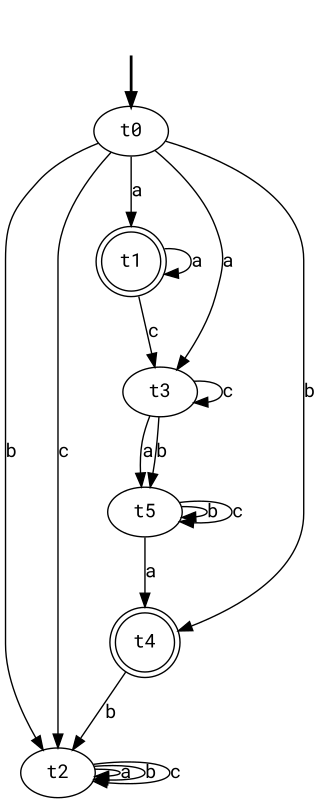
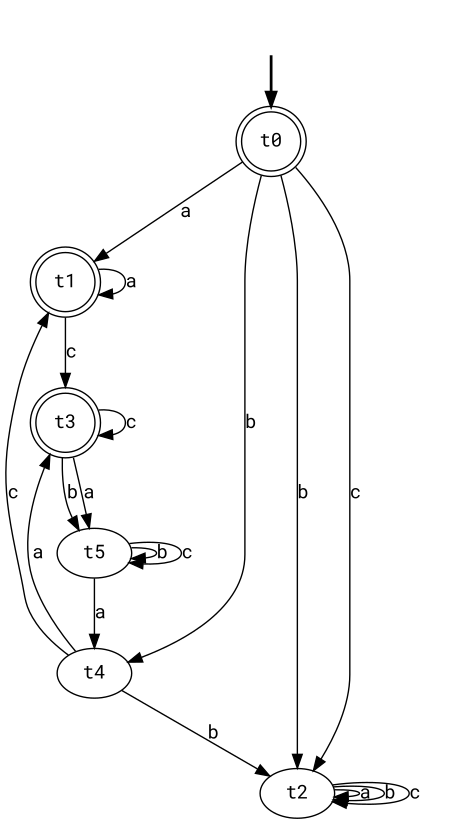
(131, 131) -> (271, 141)
(221, 247) -> (29, 565)
(160, 392) -> (65, 423)
none -> (7, 497)
(145, 642) -> (94, 673)
